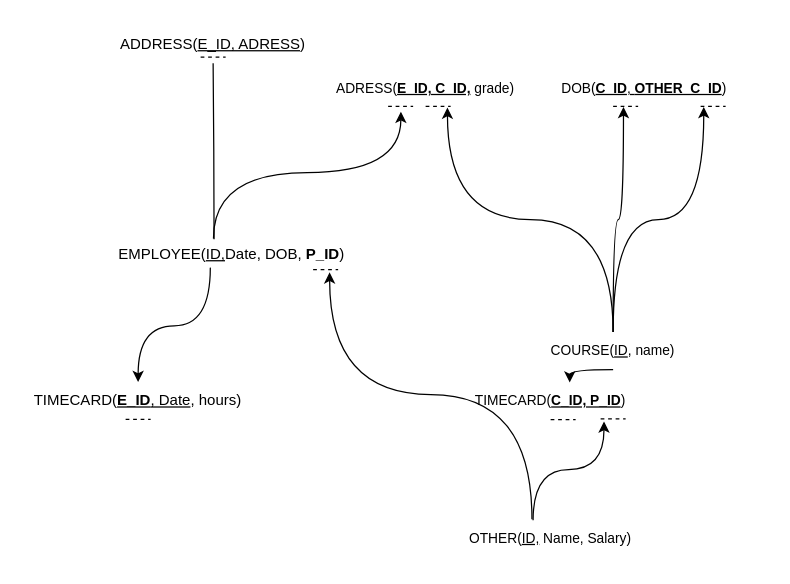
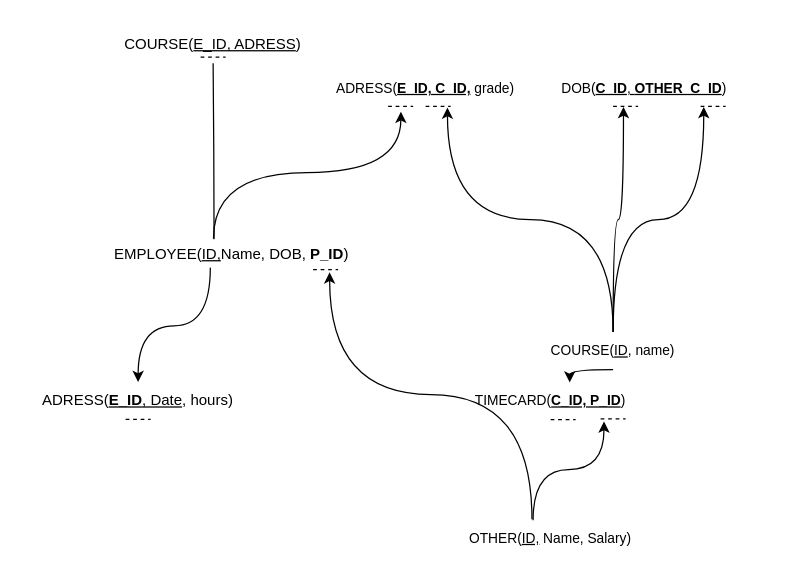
(213, 44) -> (213, 44)
(232, 254) -> (232, 254)
(138, 401) -> (138, 401)
